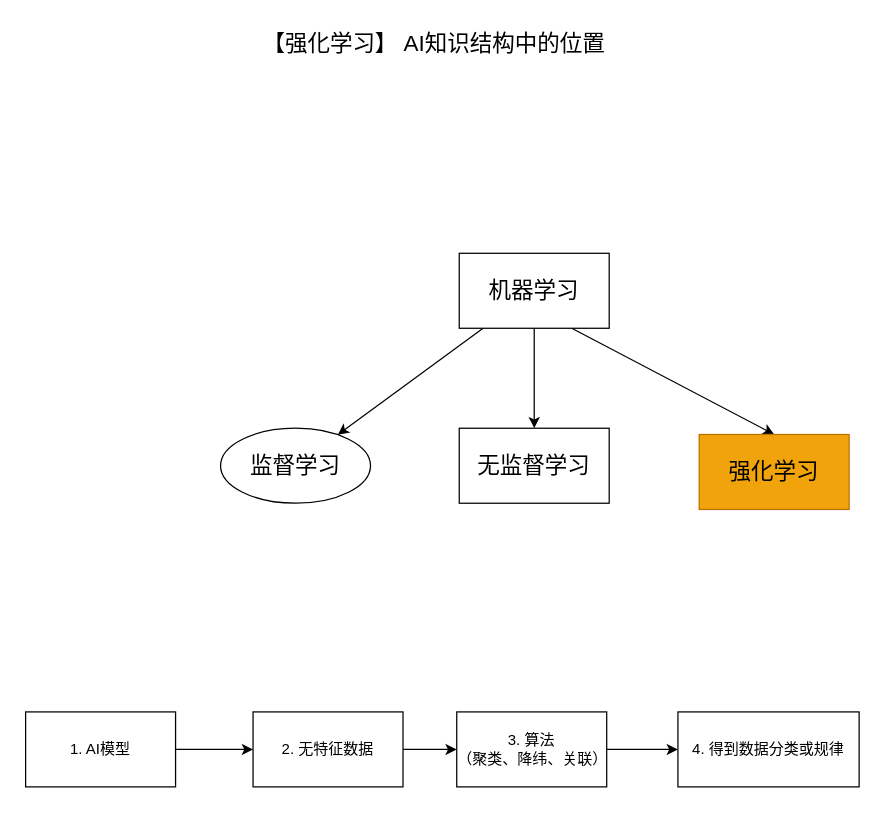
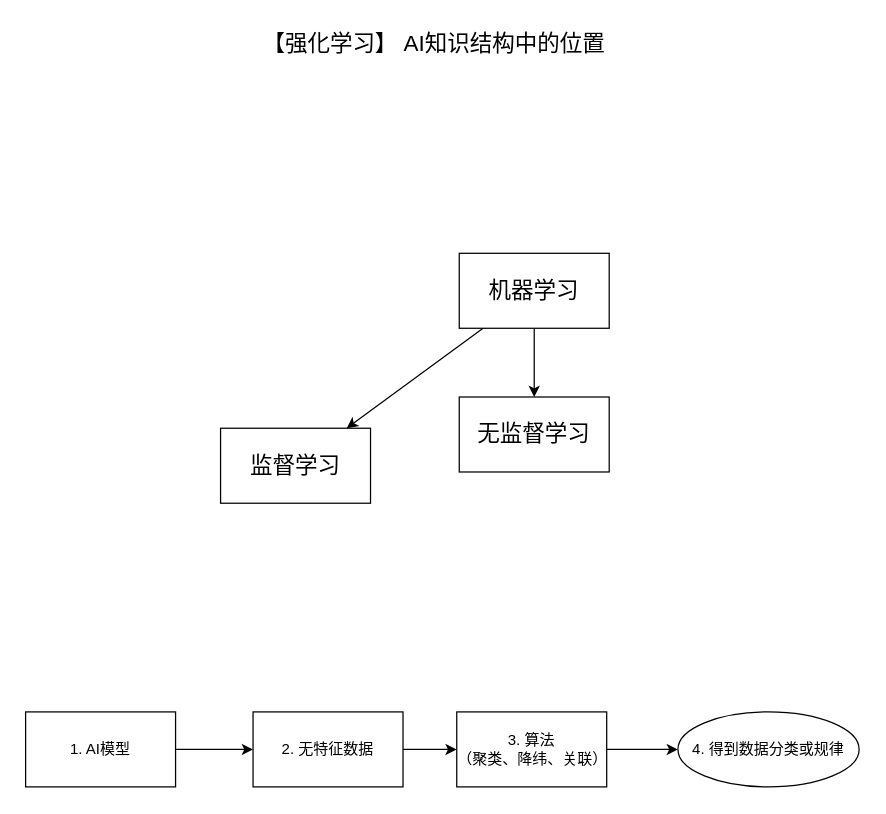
(670, 379) -> none
(296, 466) -> (296, 466)
(534, 466) -> (534, 434)
(774, 472) -> none
(769, 749) -> (769, 749)
